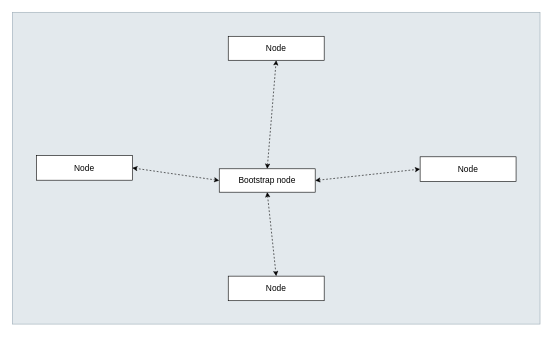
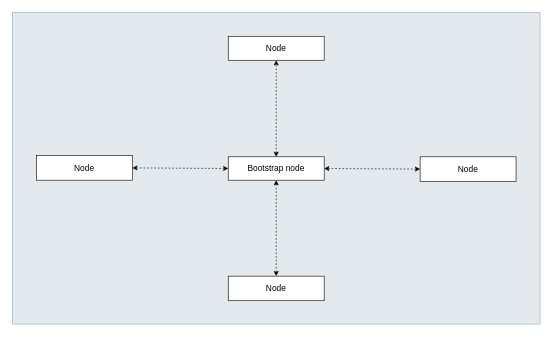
(267, 181) -> (276, 169)
